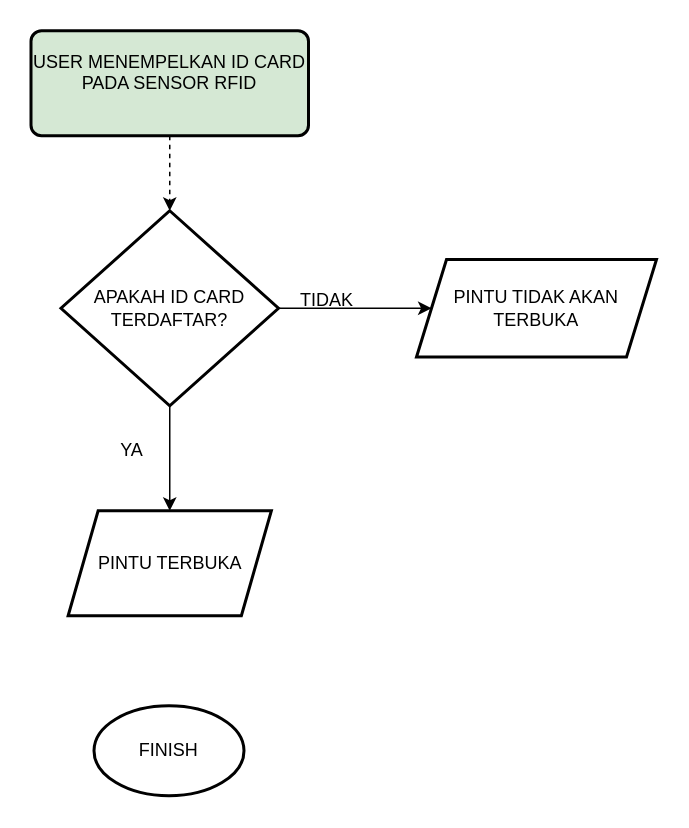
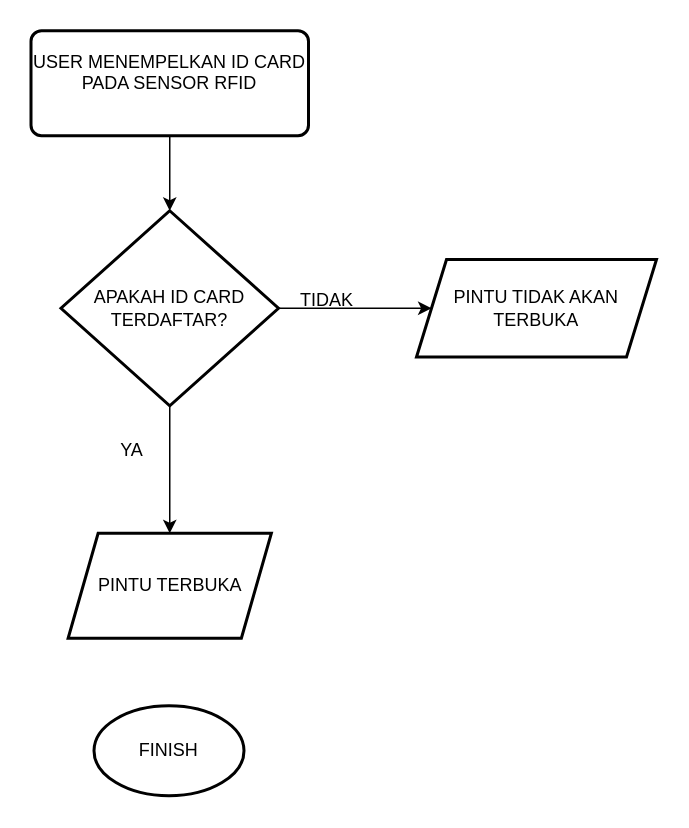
(170, 83) -> (170, 83)
(170, 169) -> (170, 169)
(170, 563) -> (170, 586)
